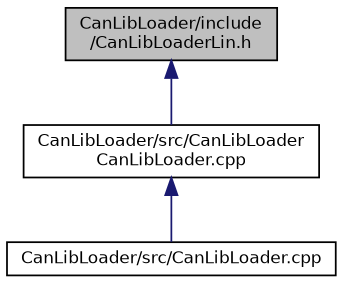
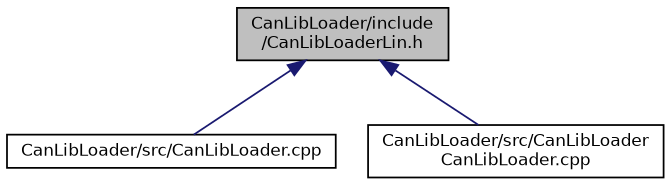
(171, 219) -> (242, 102)
